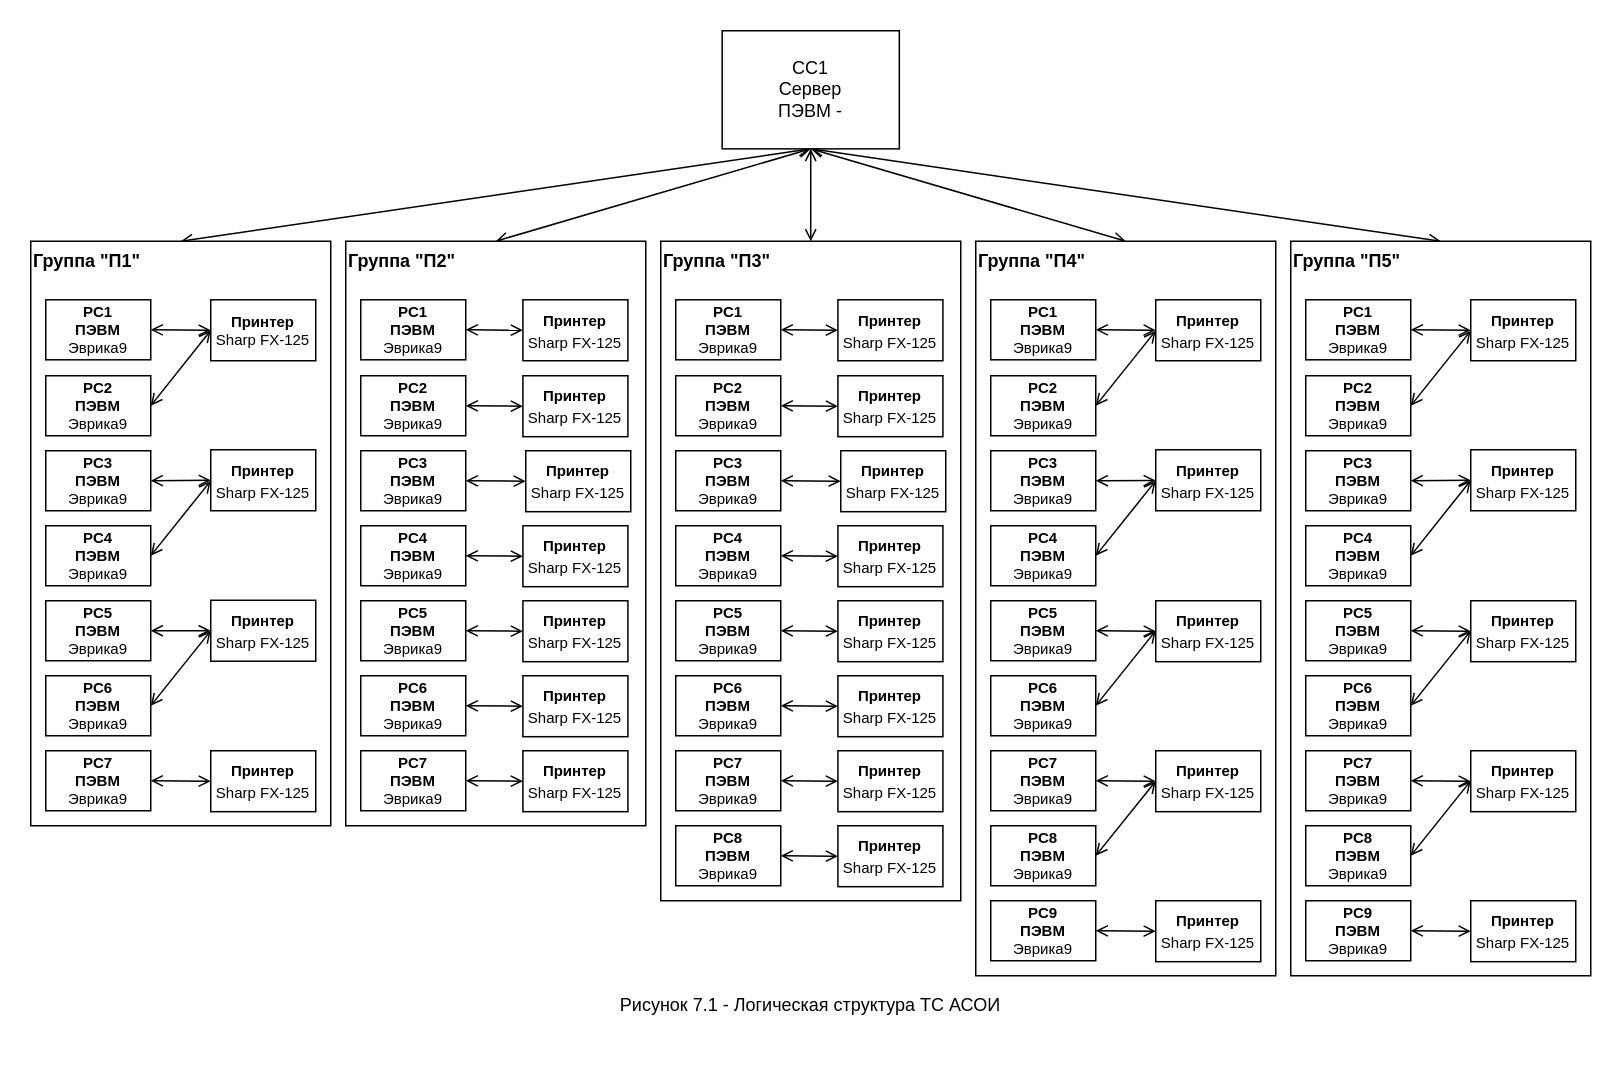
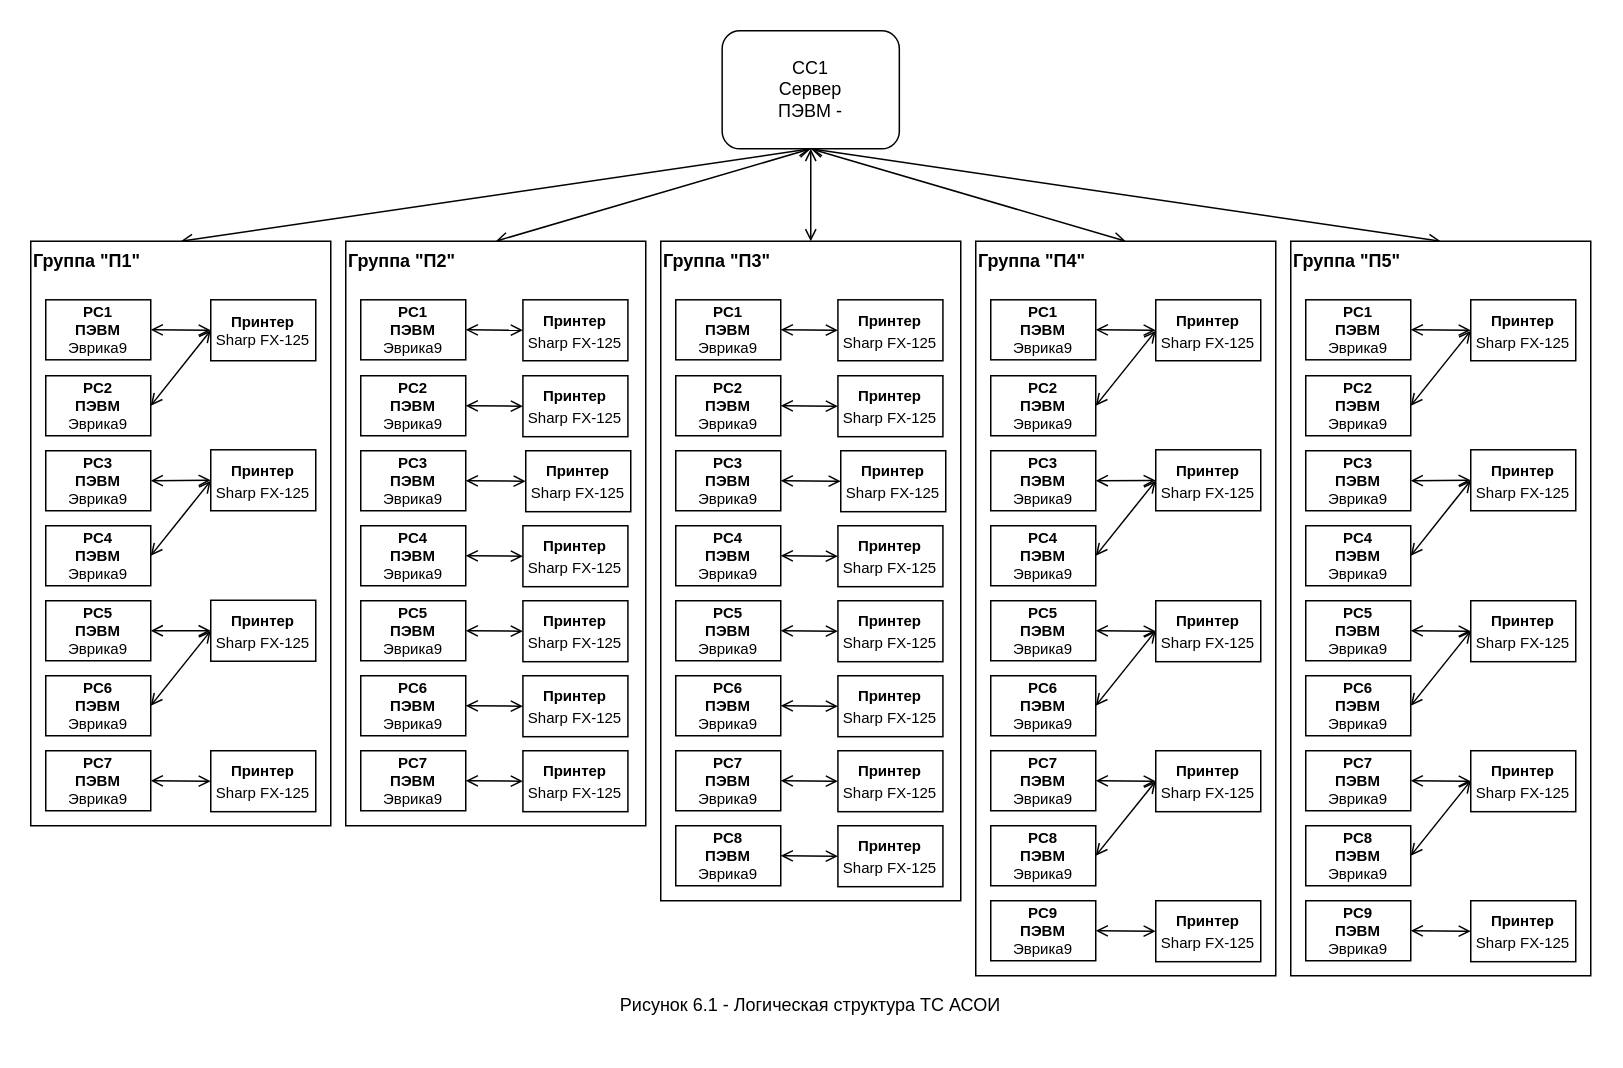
(811, 90) -> (811, 90)
(811, 1006) -> (811, 1006)
